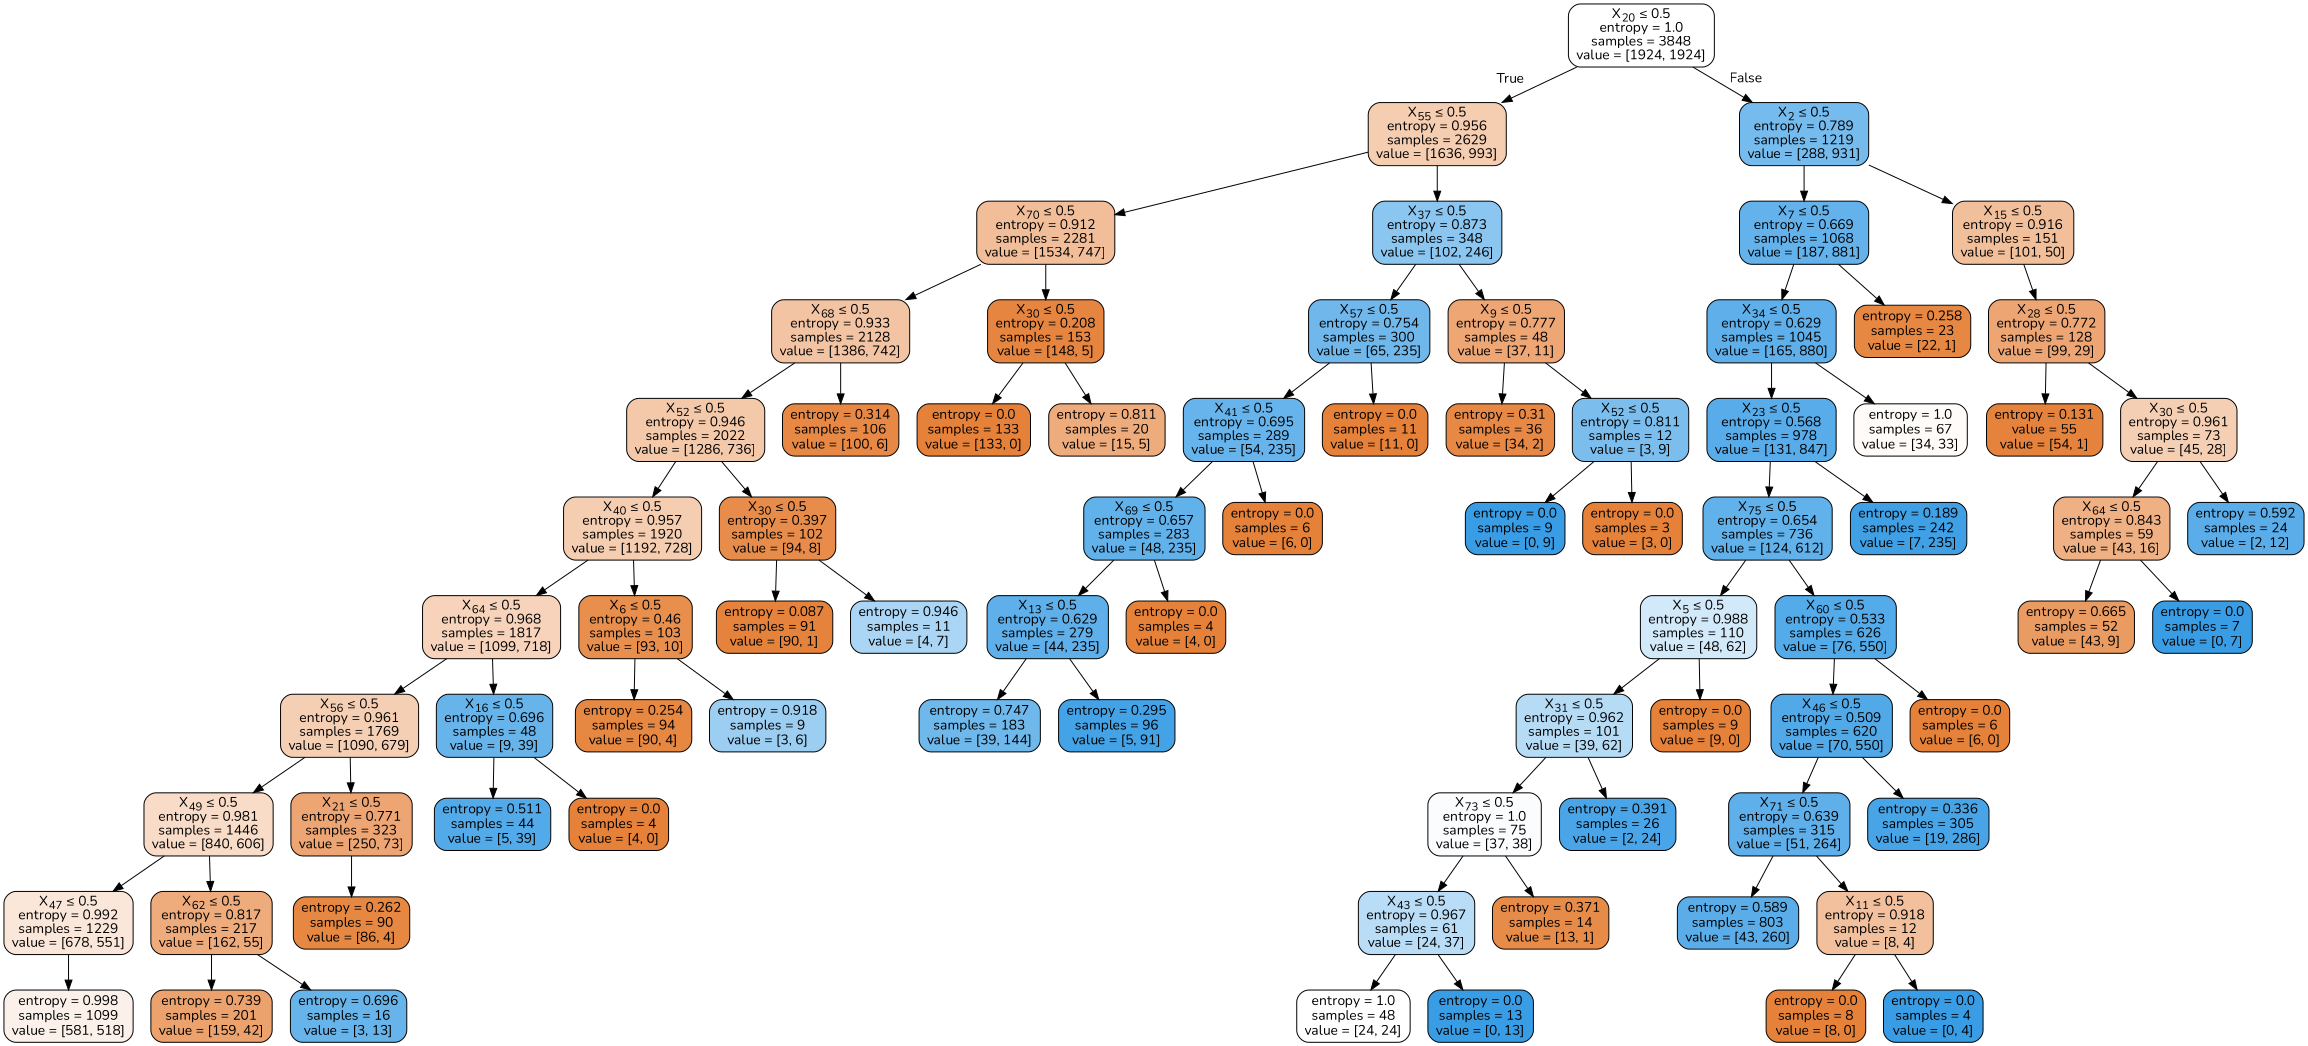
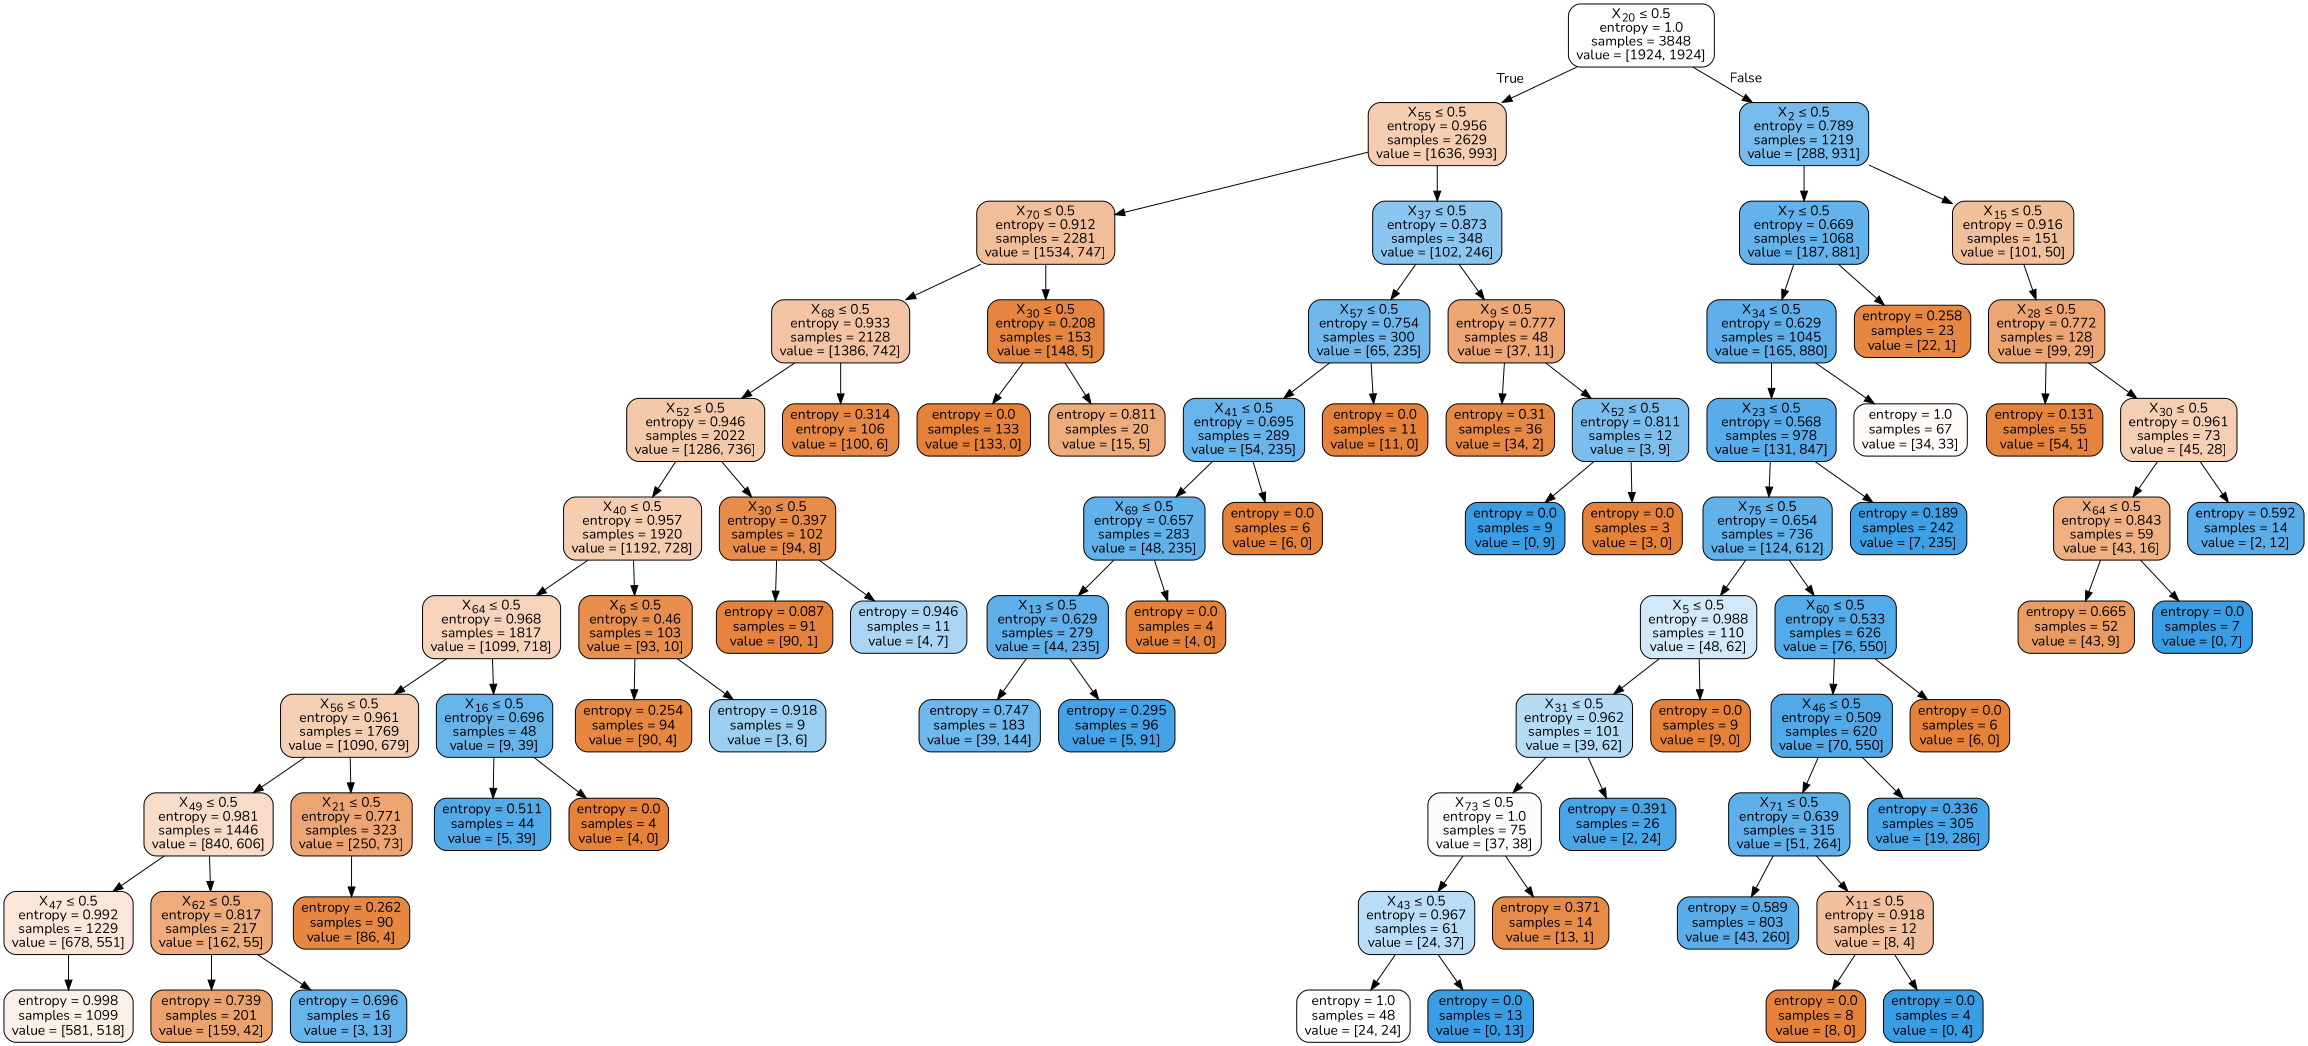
(841, 429) -> (841, 429)
(2045, 429) -> (2045, 429)
(2246, 528) -> (2246, 528)
